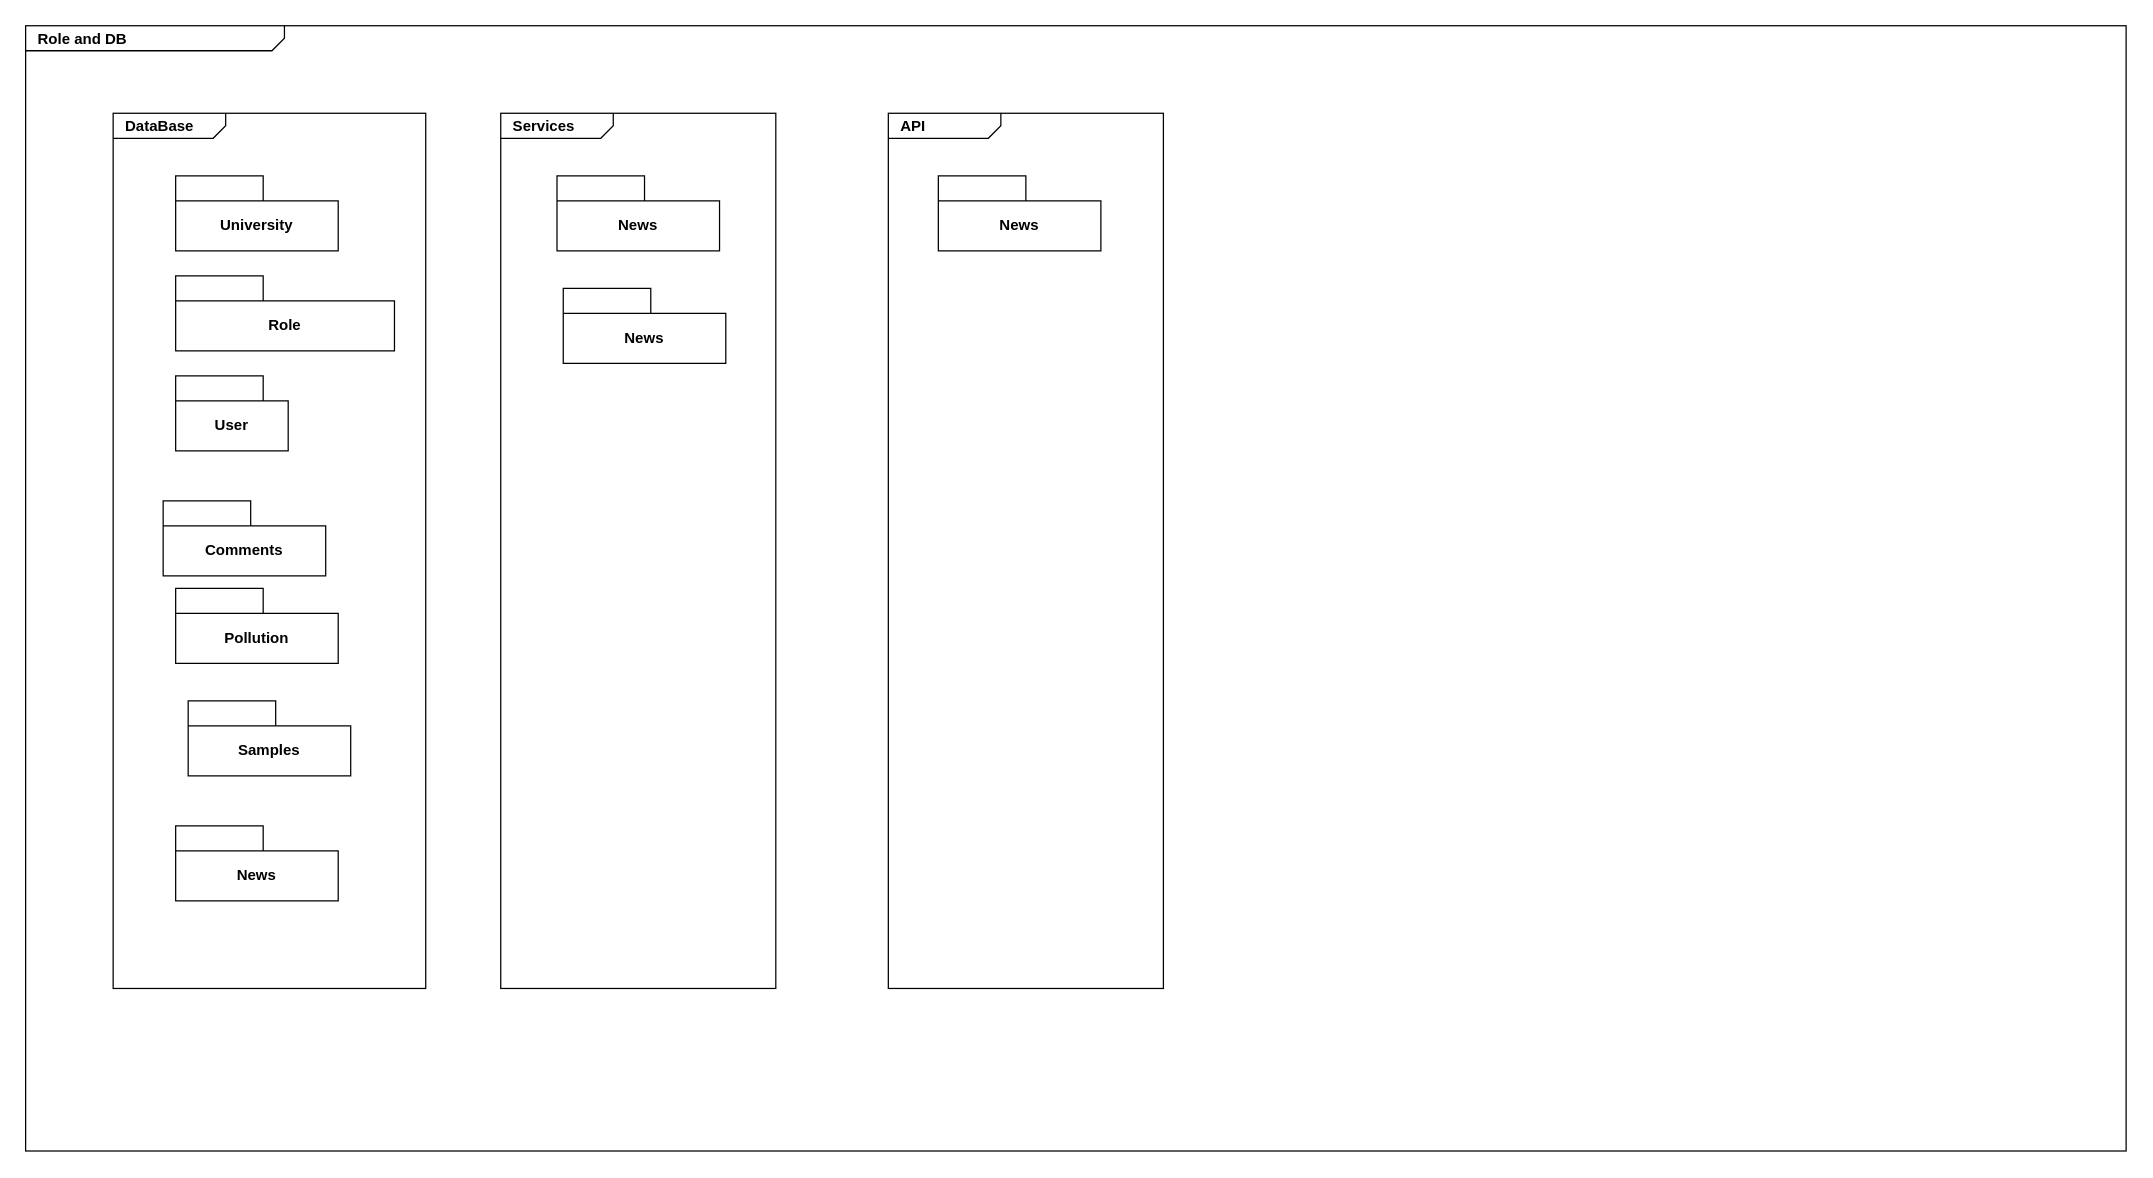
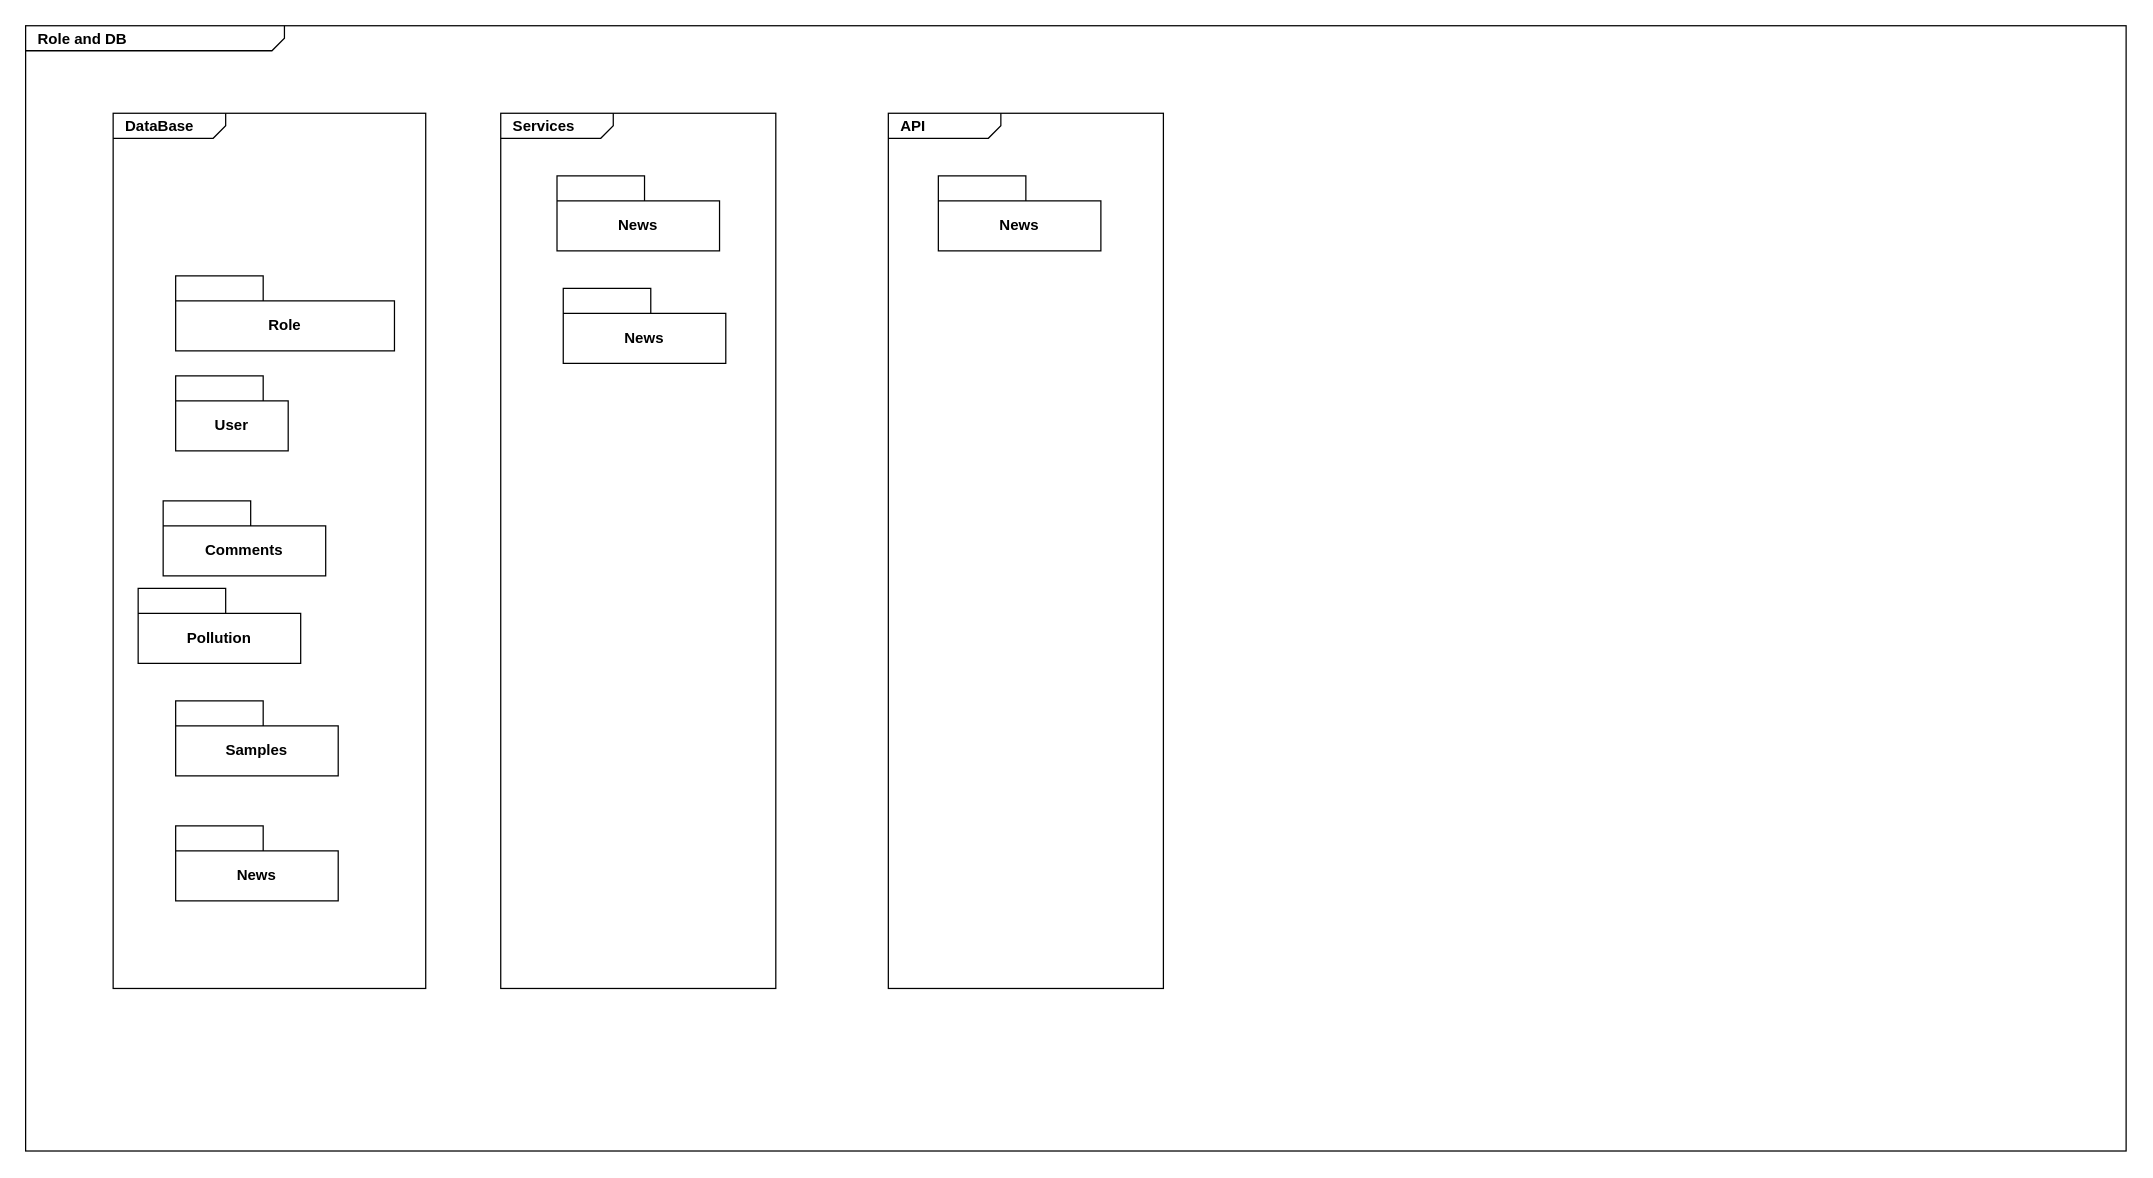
(257, 213) -> none
(257, 626) -> (219, 626)
(269, 738) -> (257, 738)
